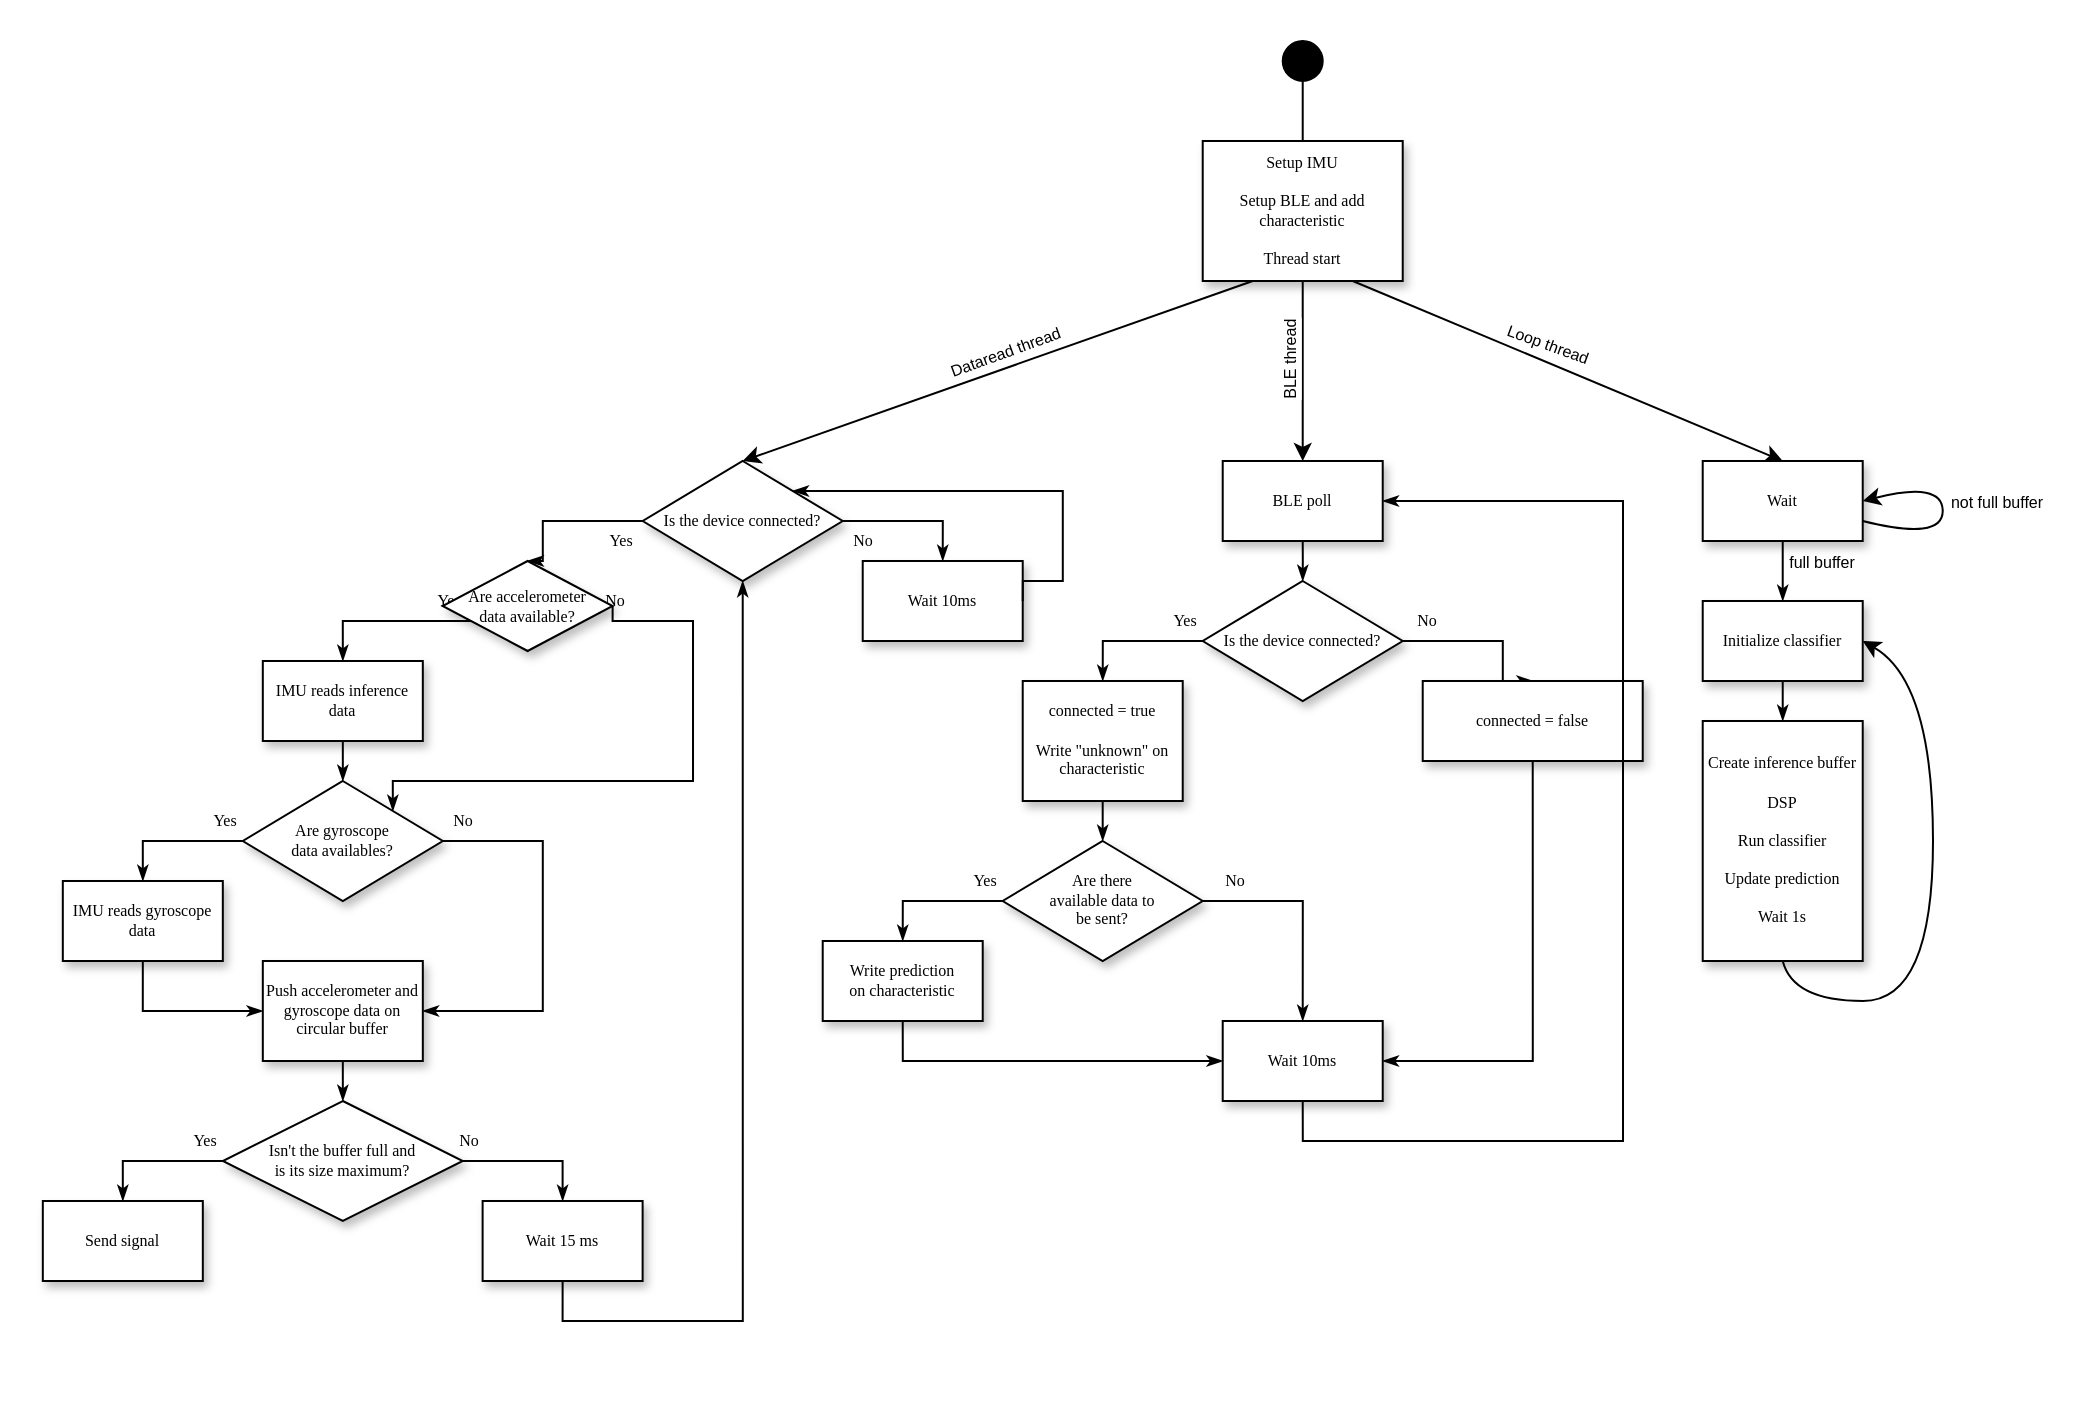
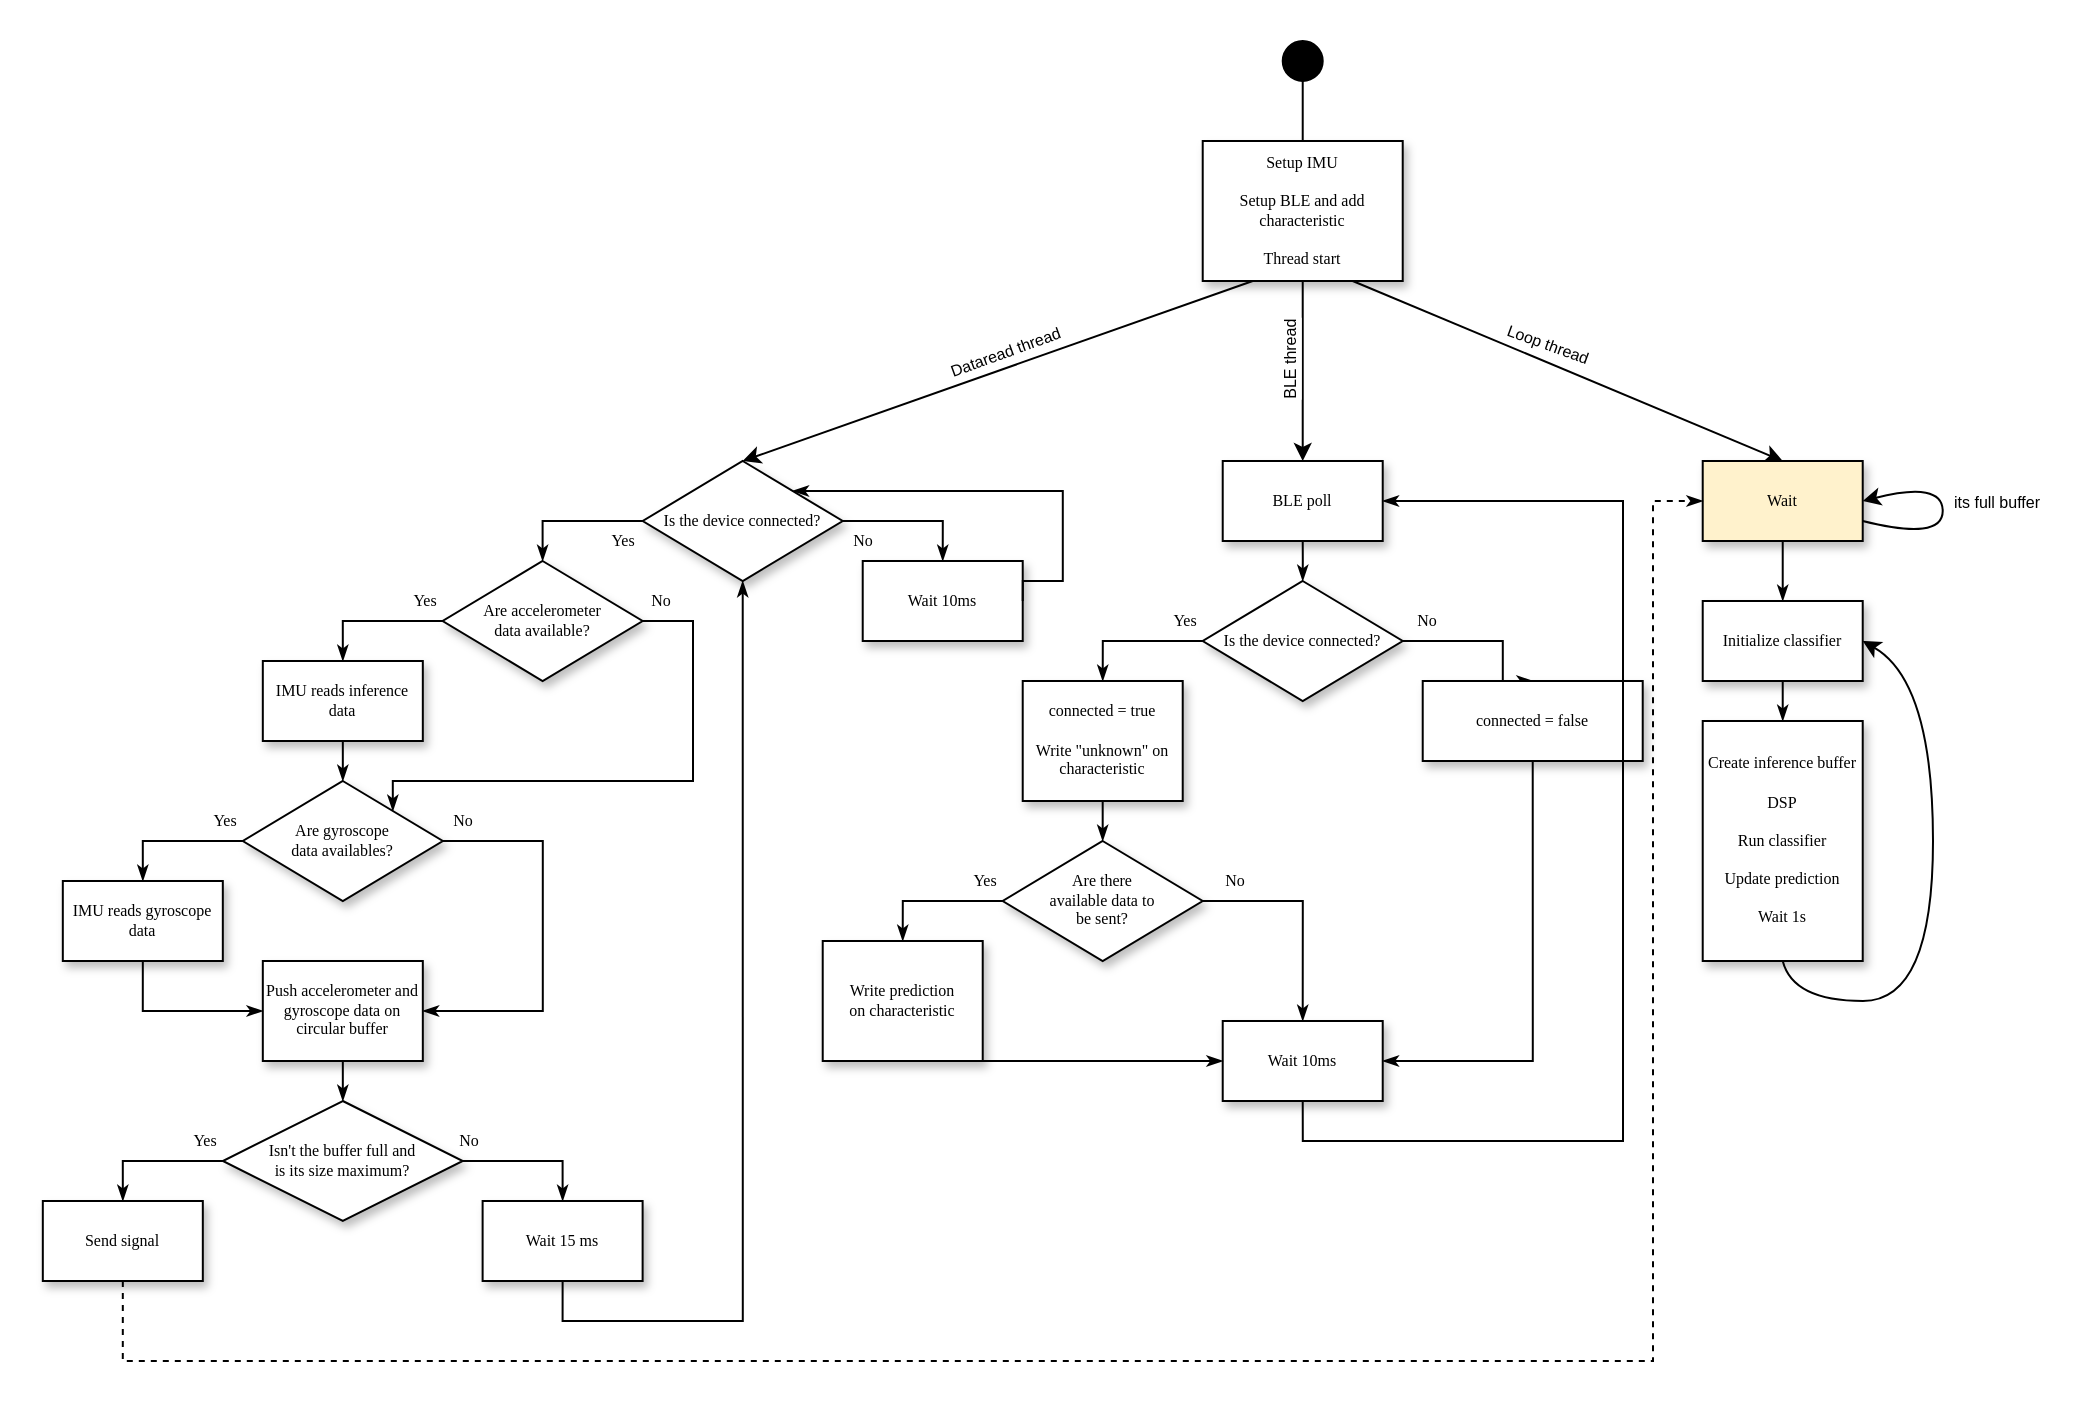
(1783, 501) -> (1783, 501)
(1998, 501) -> (1998, 501)
(1823, 561) -> none
(528, 606) -> (543, 621)
(903, 981) -> (903, 1001)
none -> (1297, 1361)
